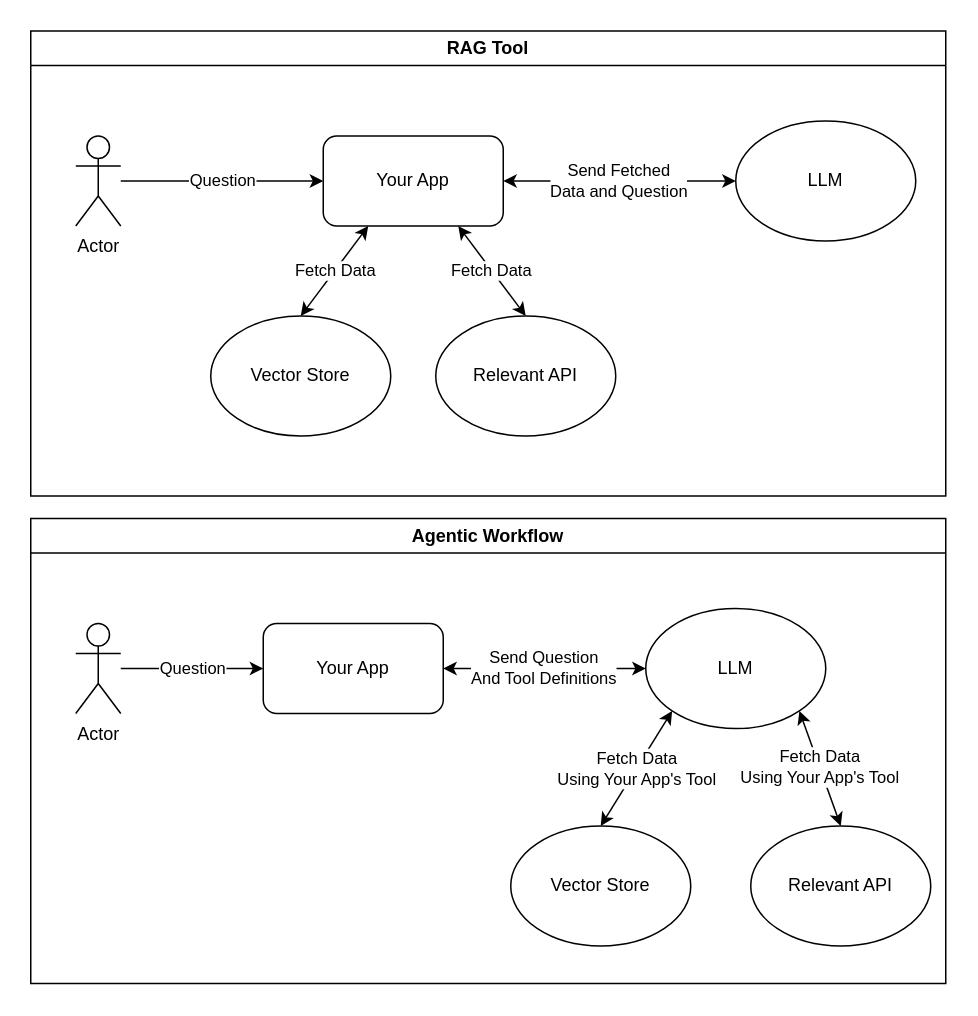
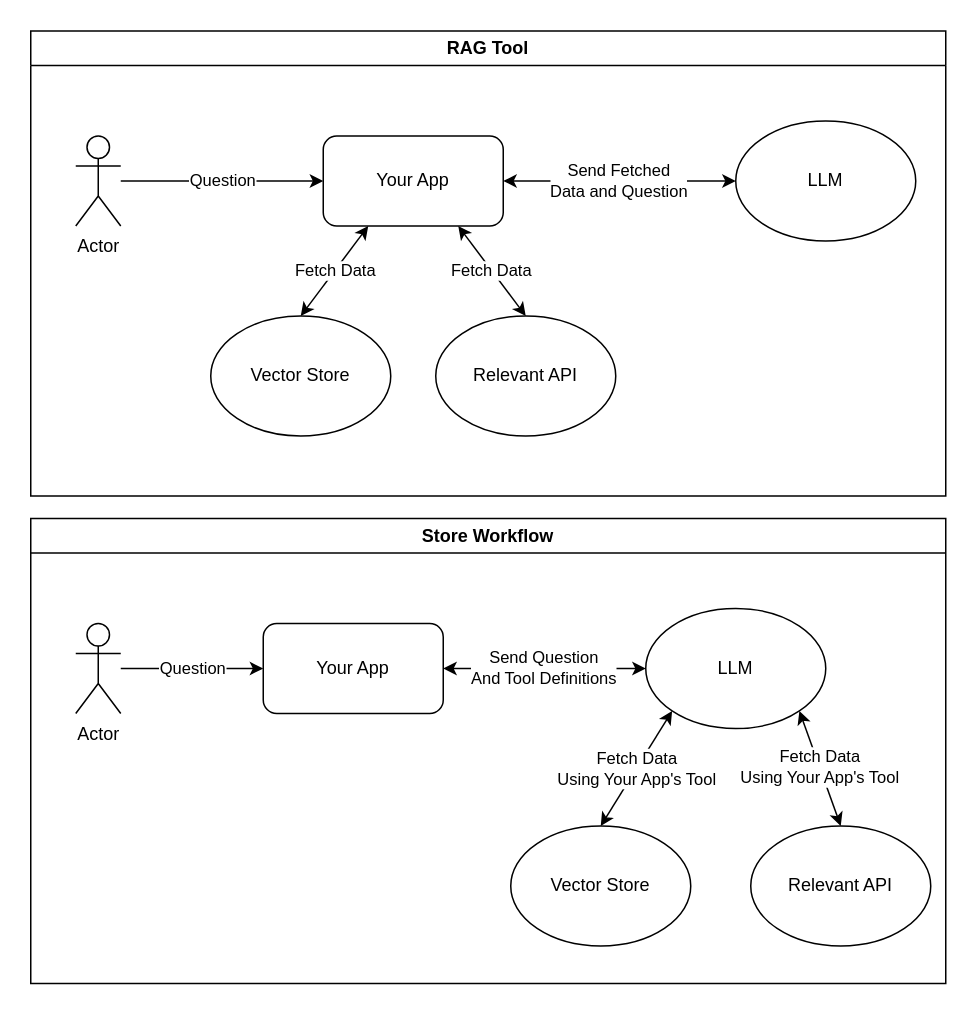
(488, 536) -> (488, 536)
